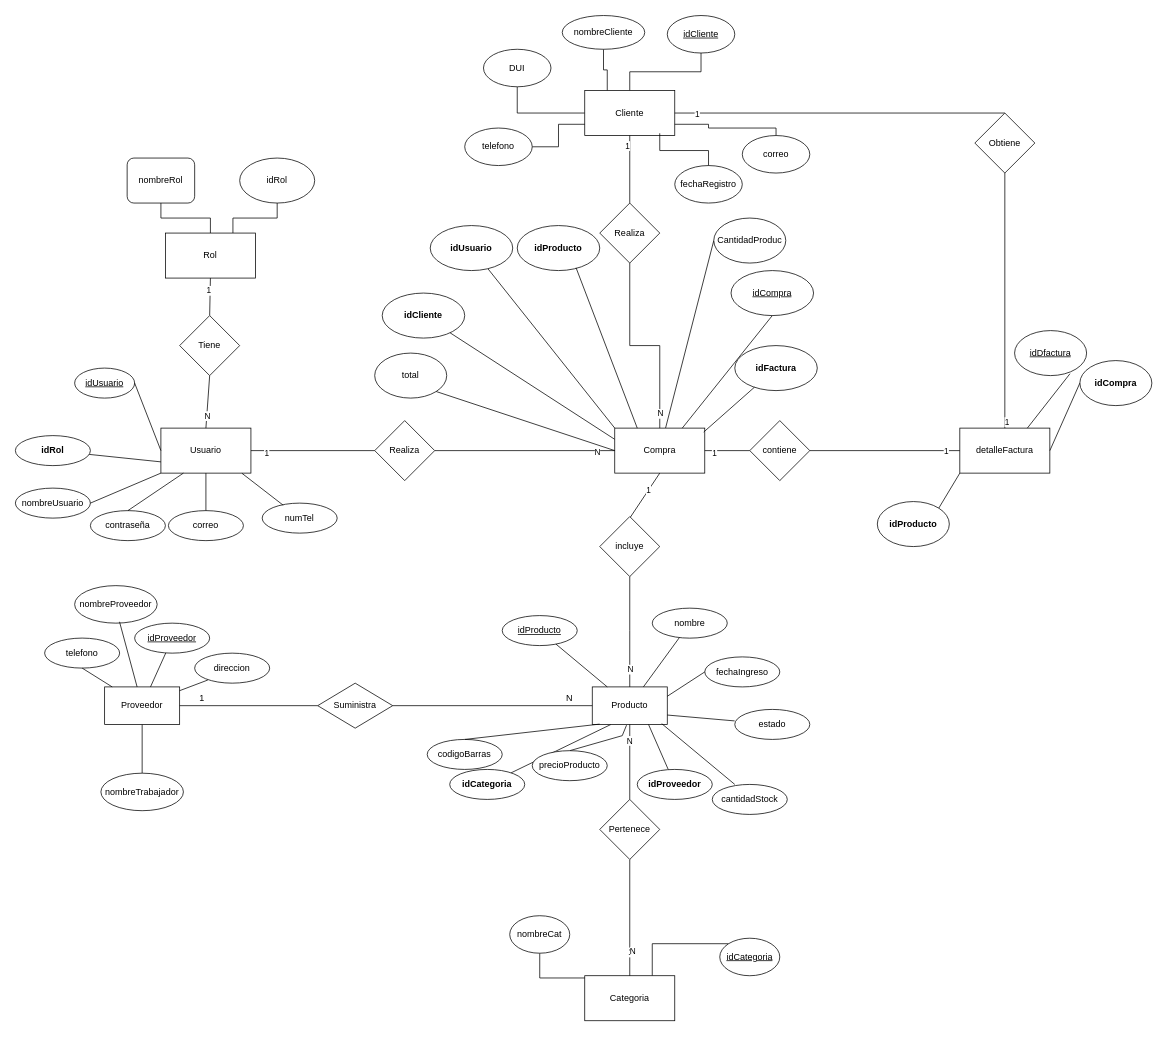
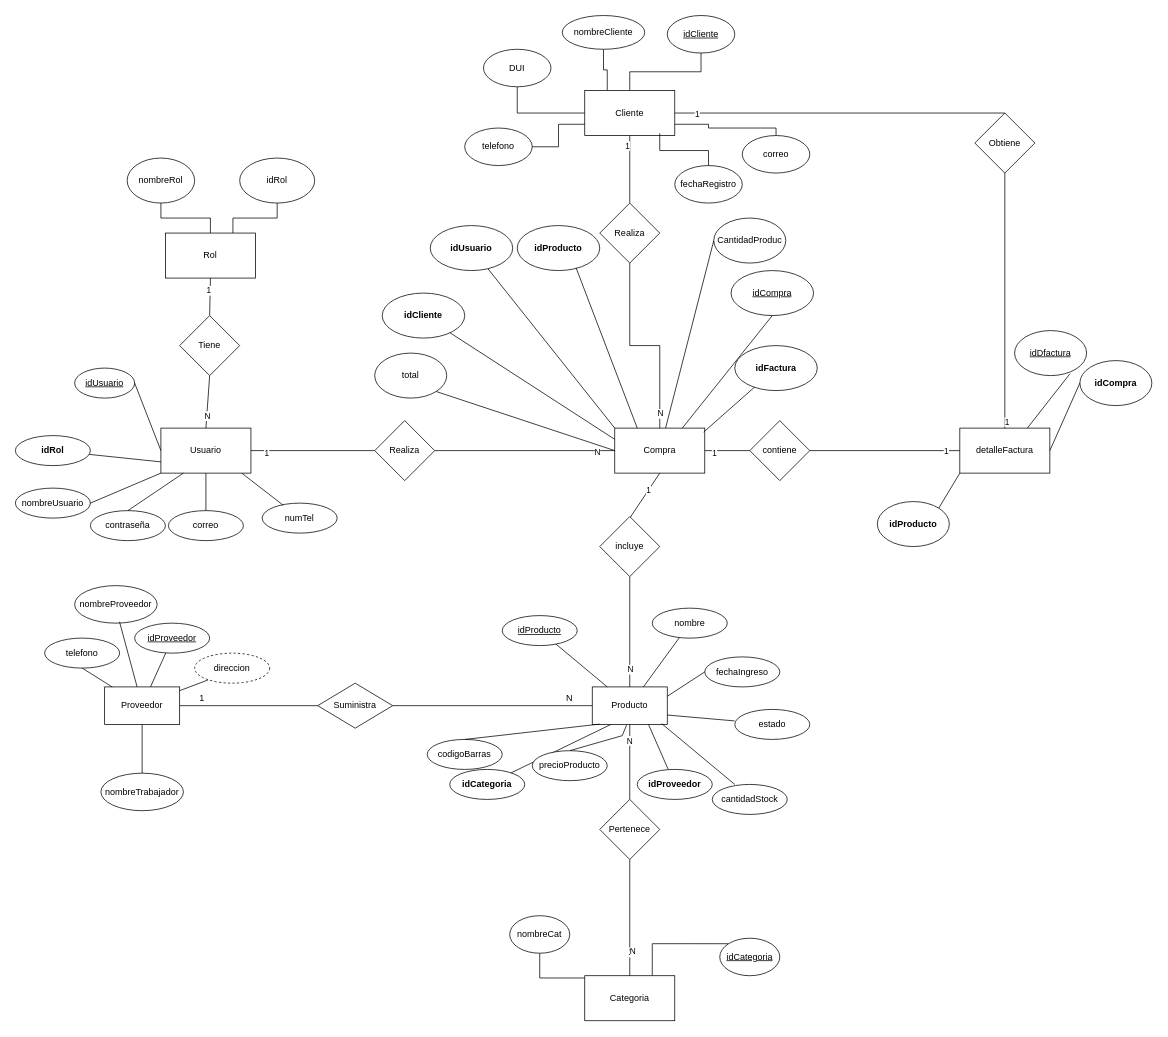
(161, 180) -> (161, 180)
(232, 668) -> (232, 668)
